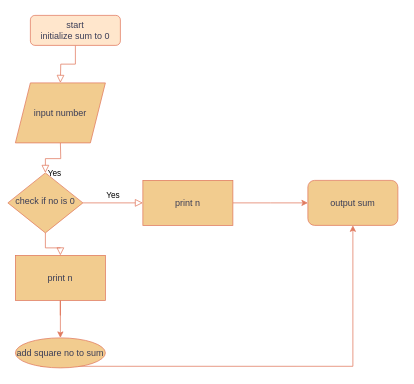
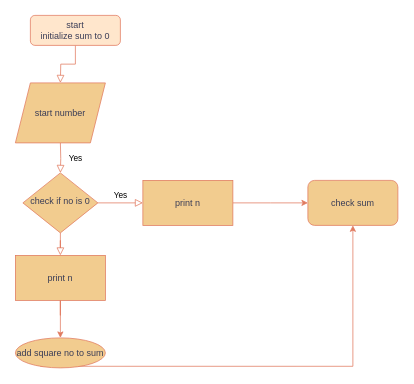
(60, 113) -> (60, 113)
(45, 203) -> (60, 203)
(353, 203) -> (353, 203)
